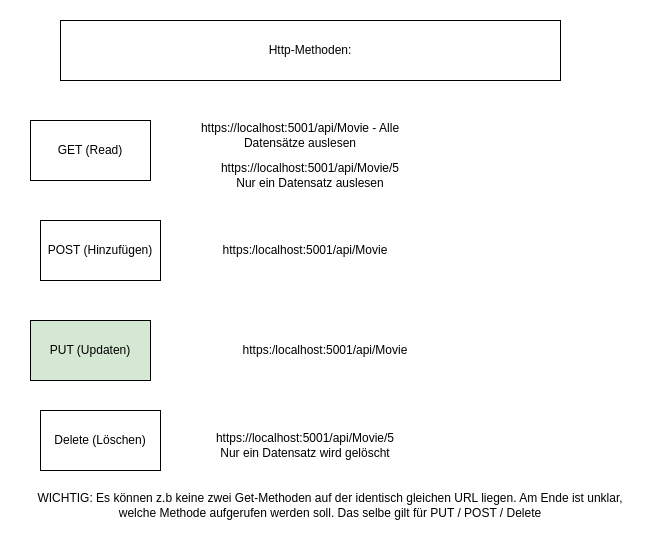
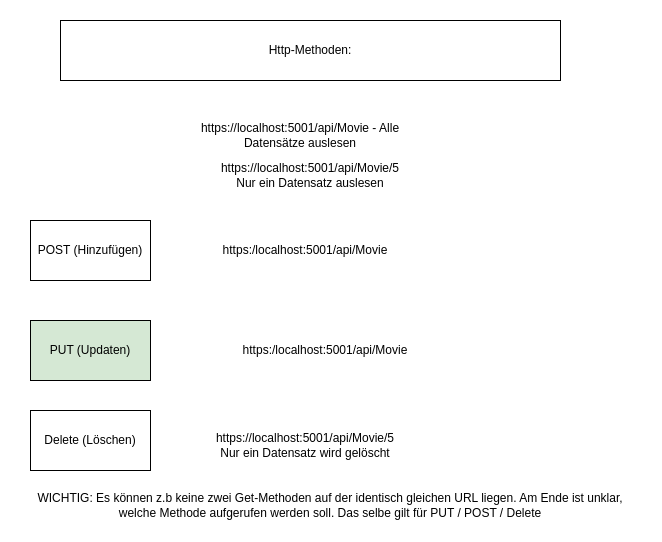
(91, 151) -> none
(101, 251) -> (91, 251)
(101, 441) -> (91, 441)
